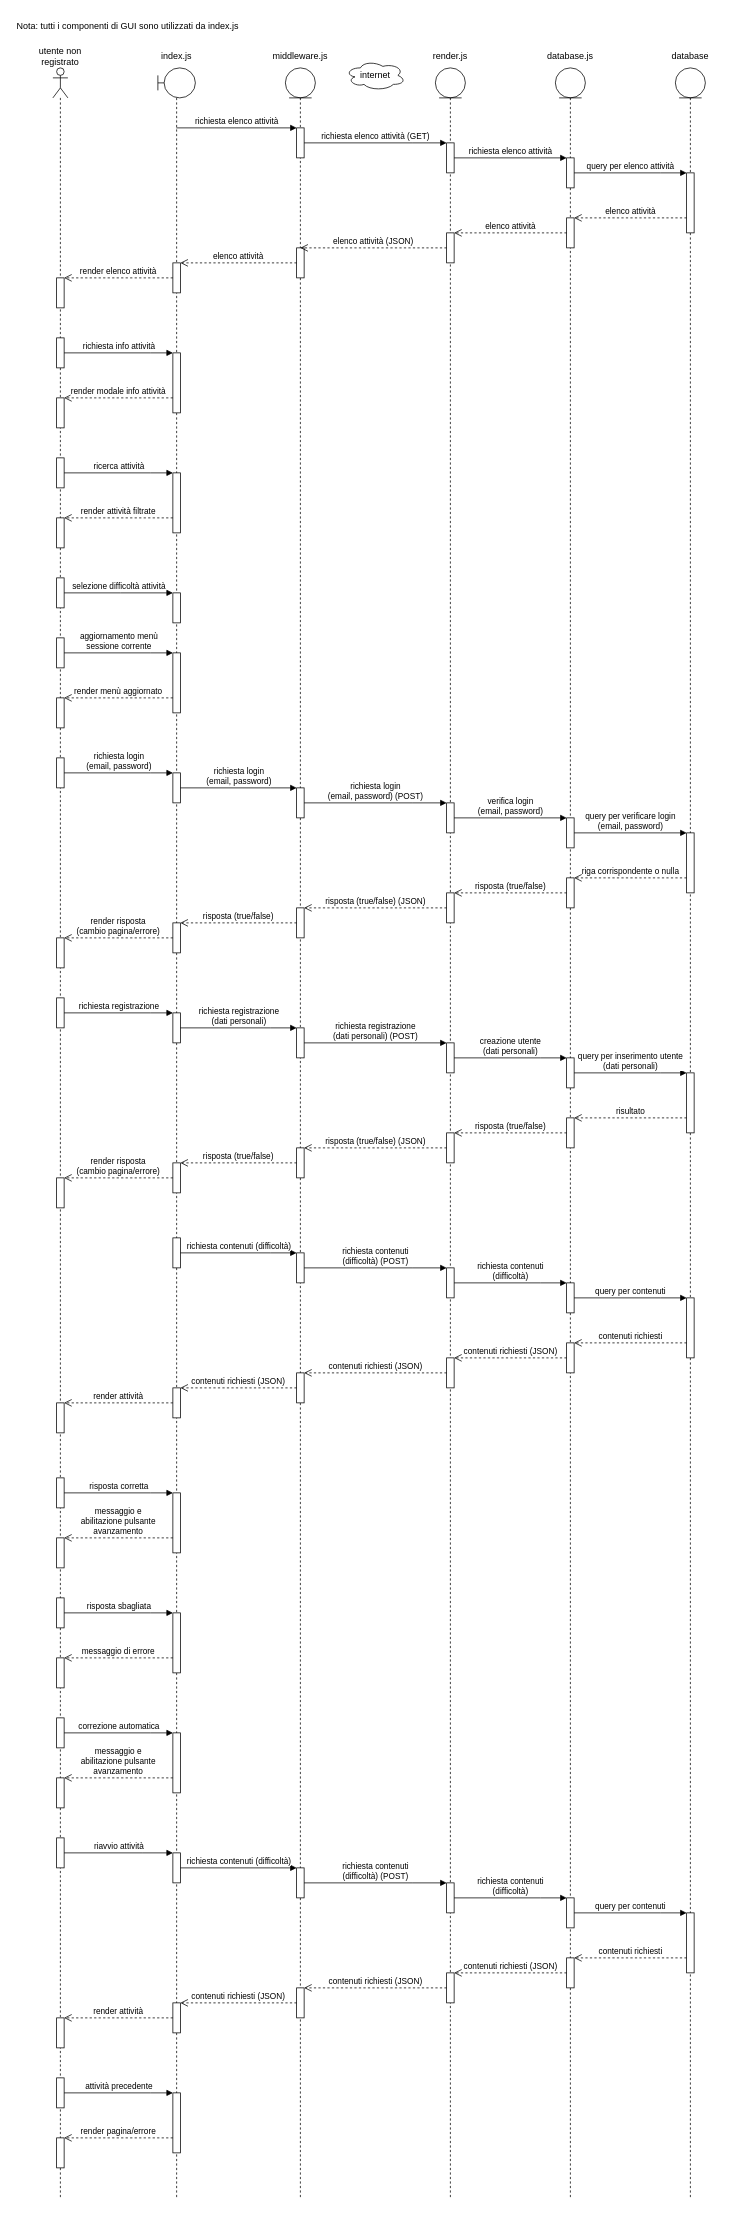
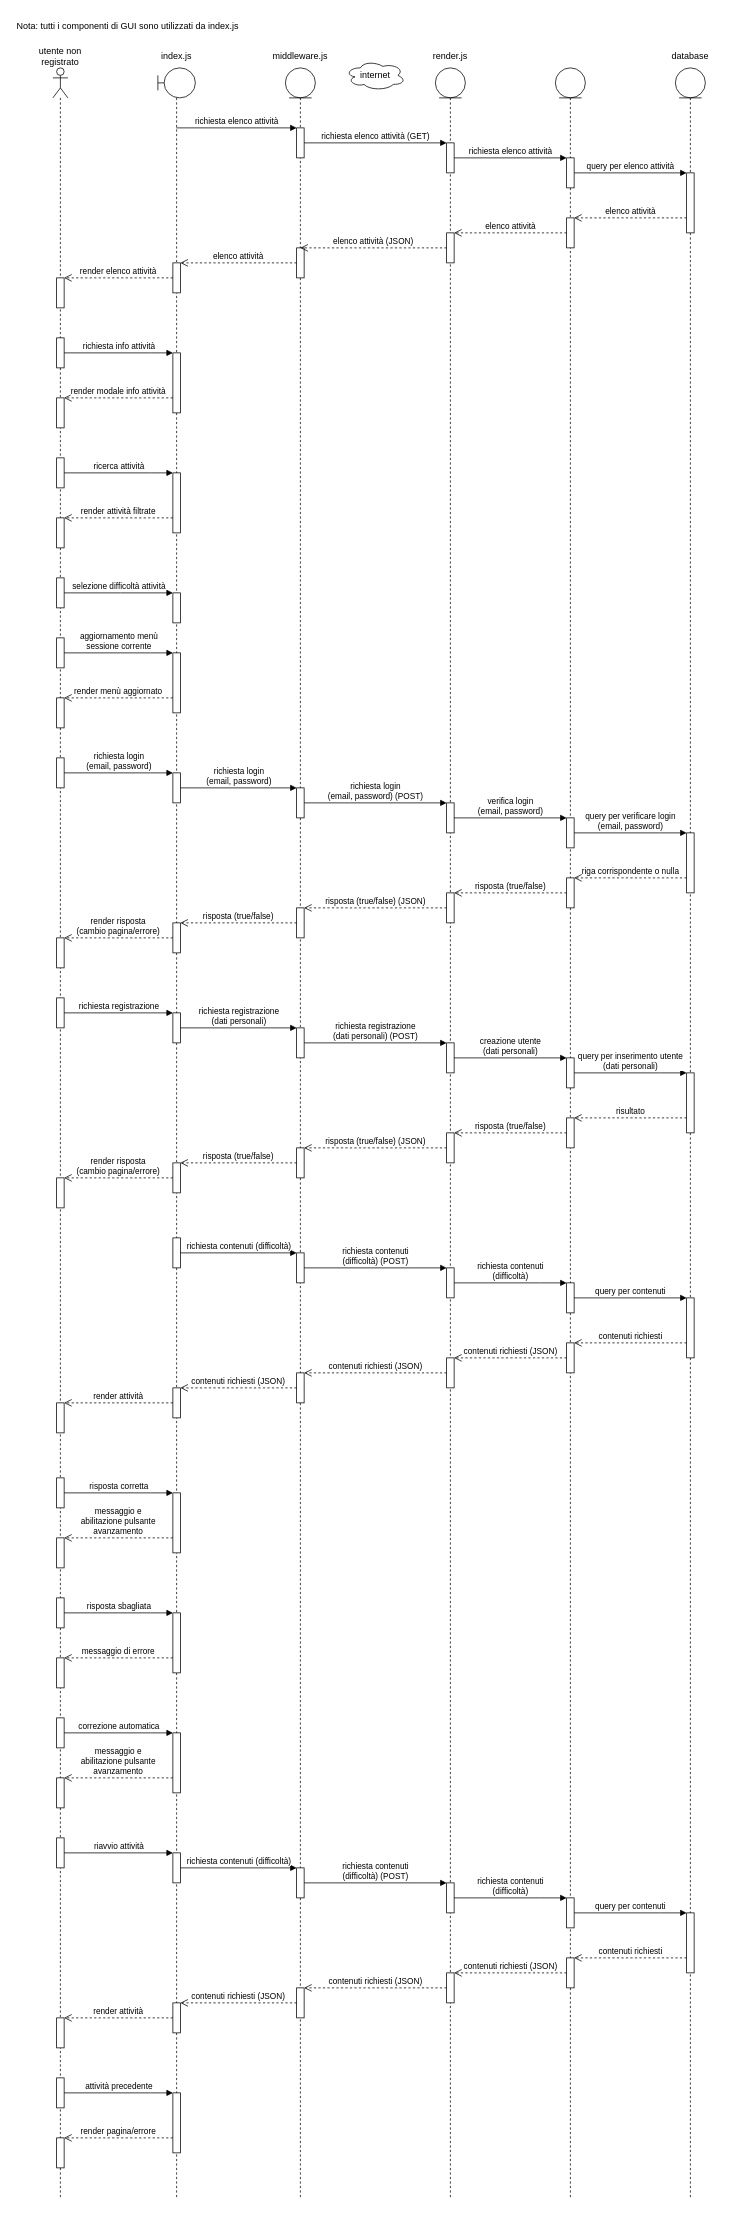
(570, 57) -> none
